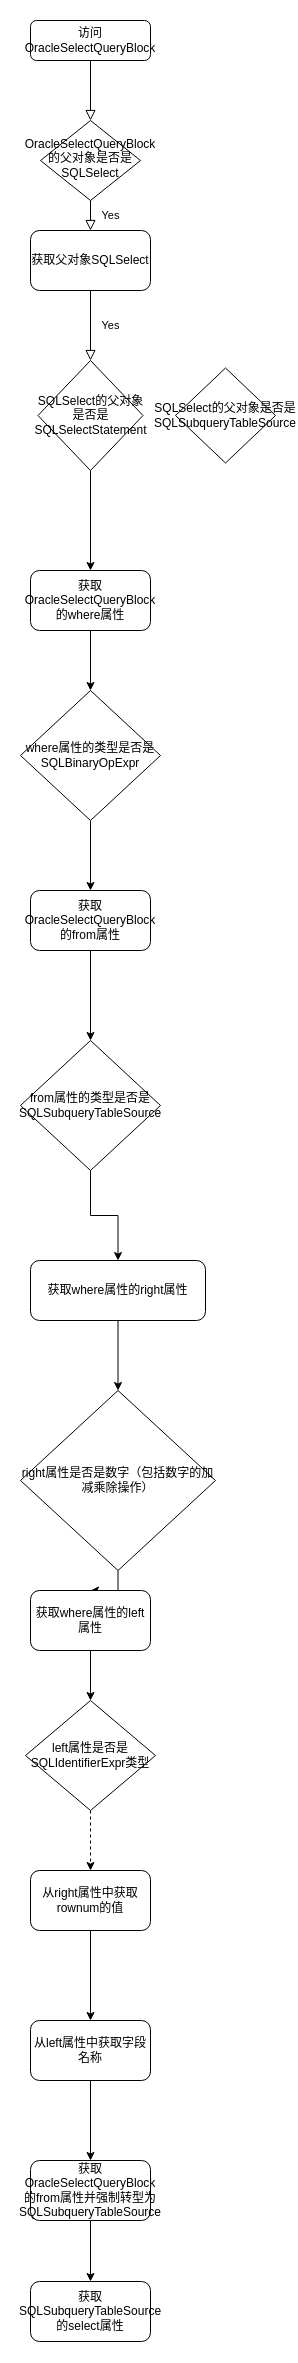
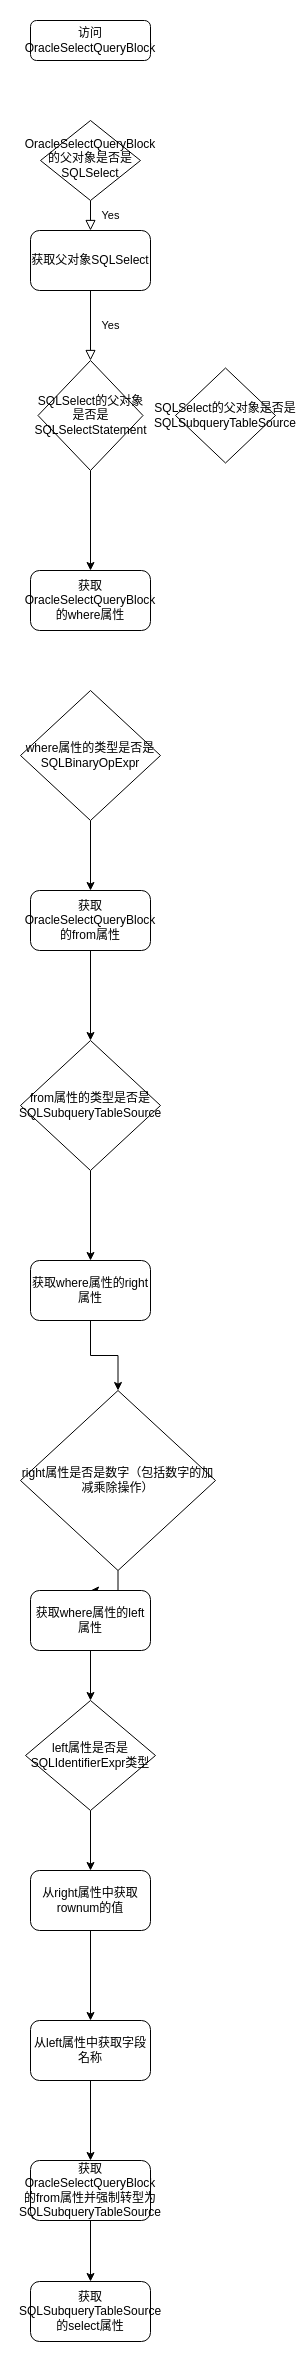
(91, 85) -> none
(91, 657) -> none
(118, 1291) -> (91, 1291)
(91, 1838) -> (91, 1838)
